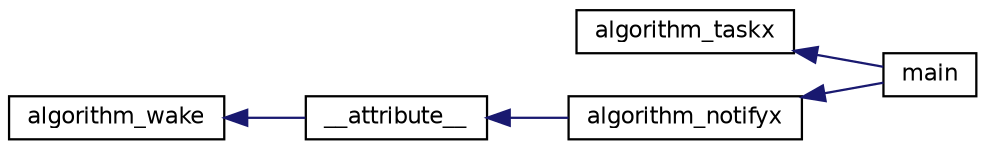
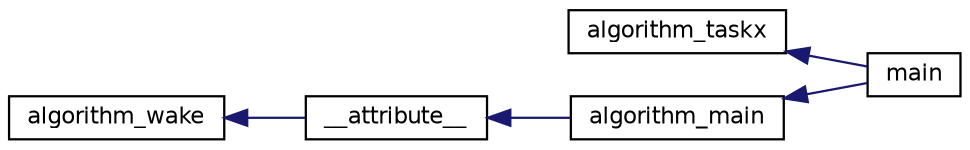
(685, 118) -> (677, 118)
